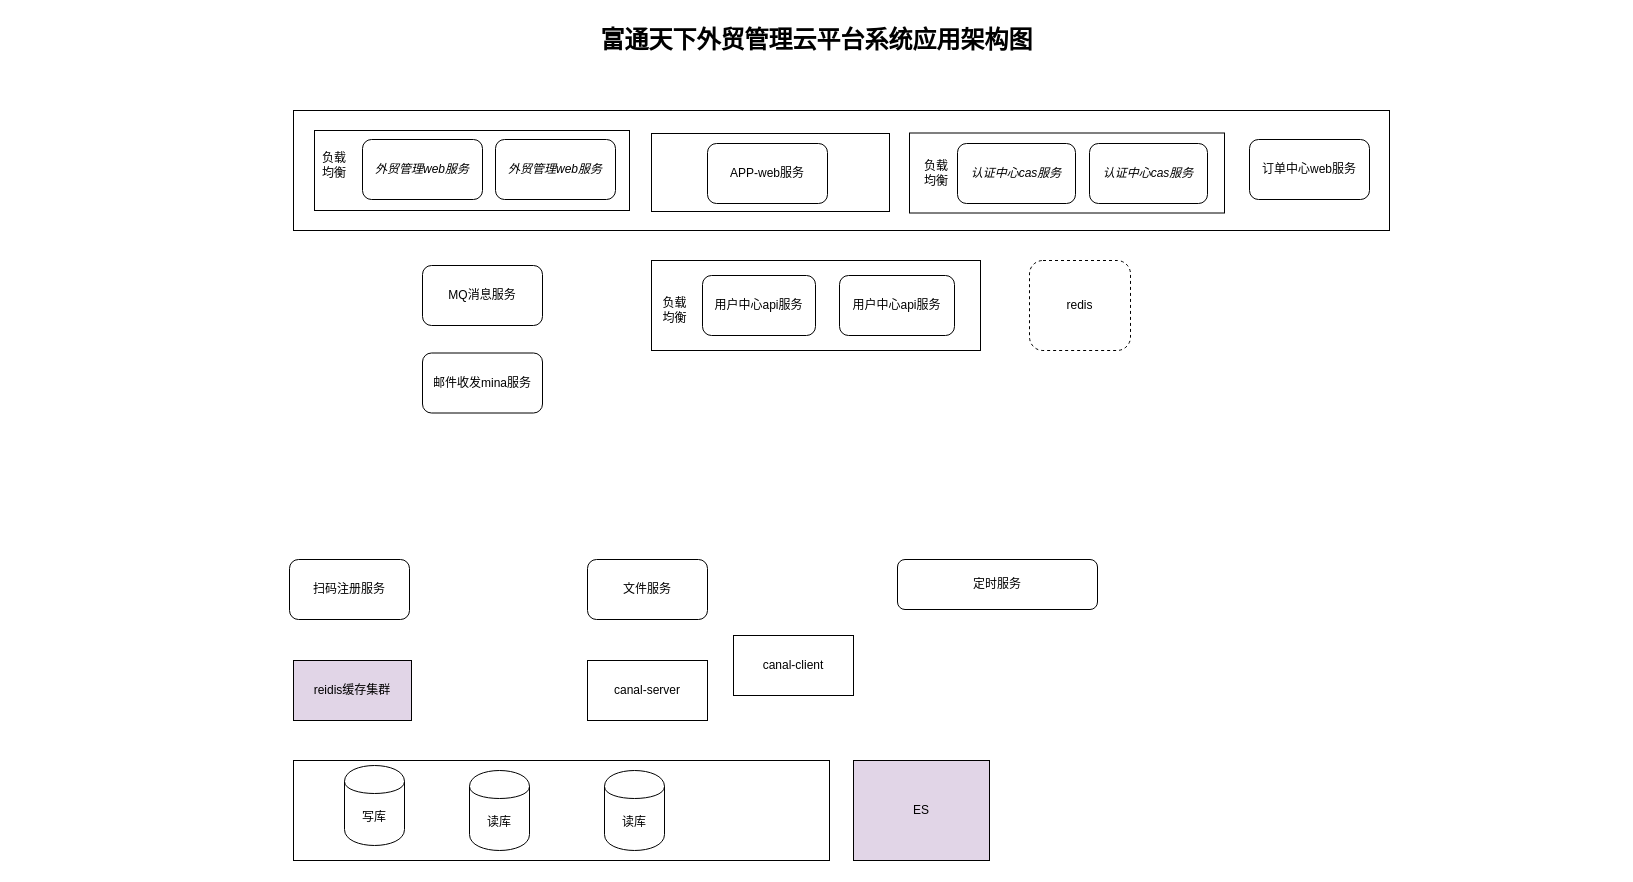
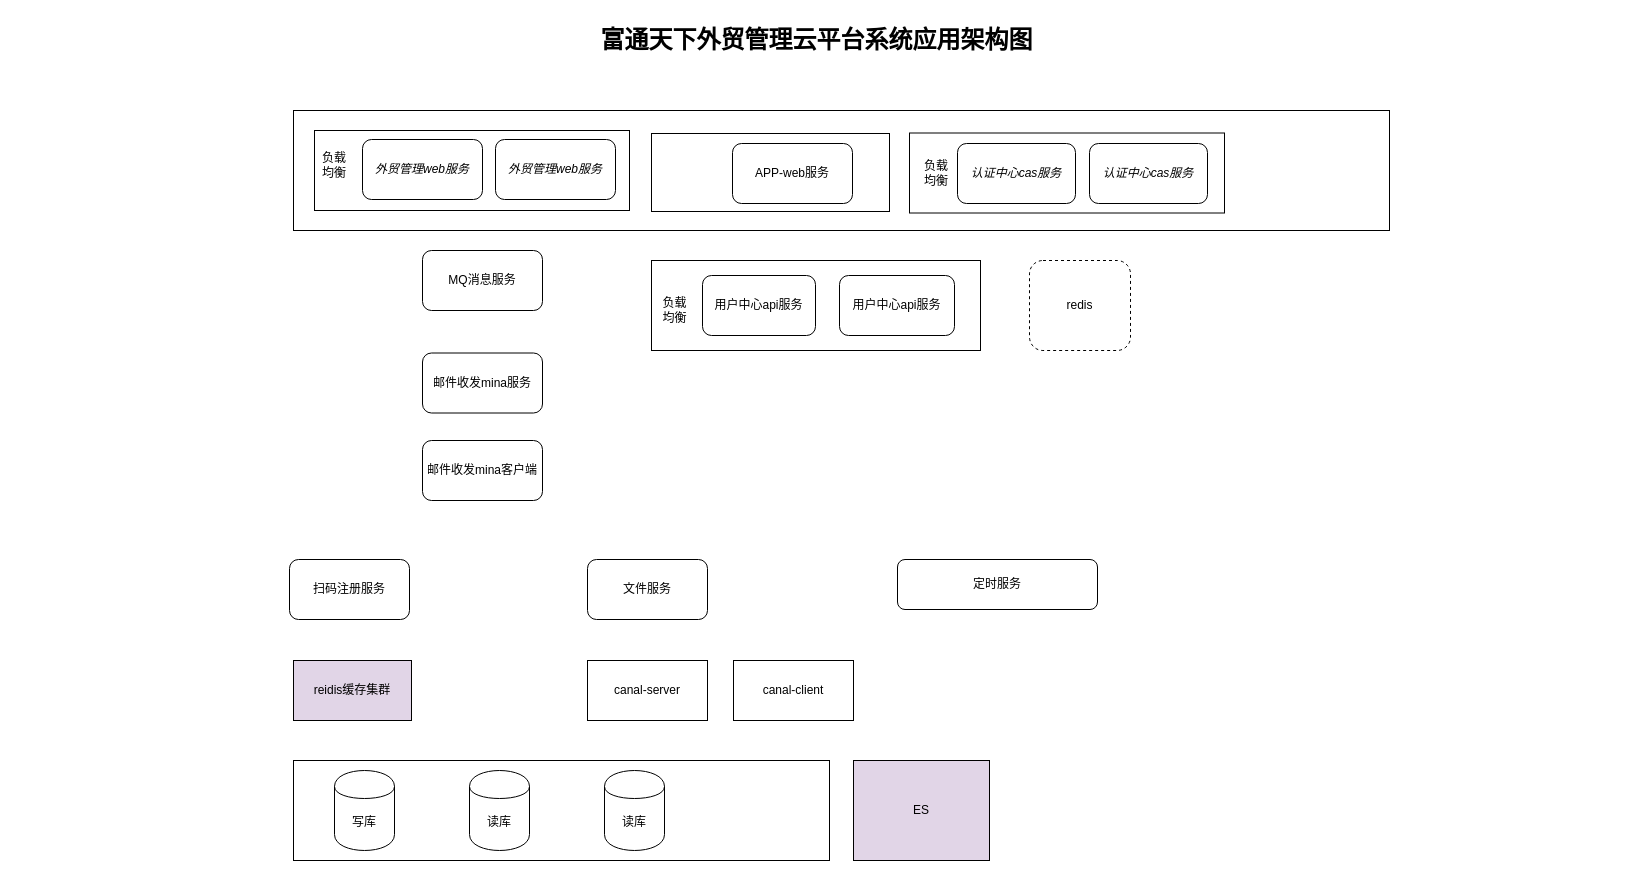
(1310, 170) -> none
(768, 174) -> (793, 174)
(483, 296) -> (483, 281)
none -> (483, 471)
(794, 666) -> (794, 691)
(375, 806) -> (365, 811)
